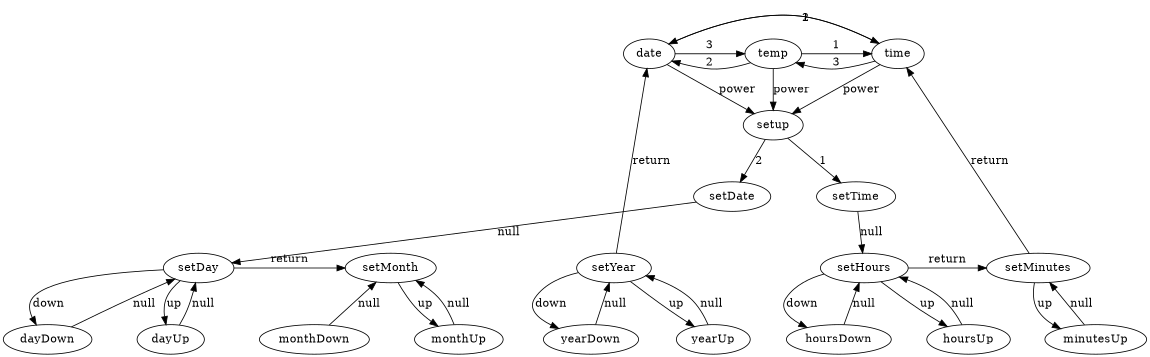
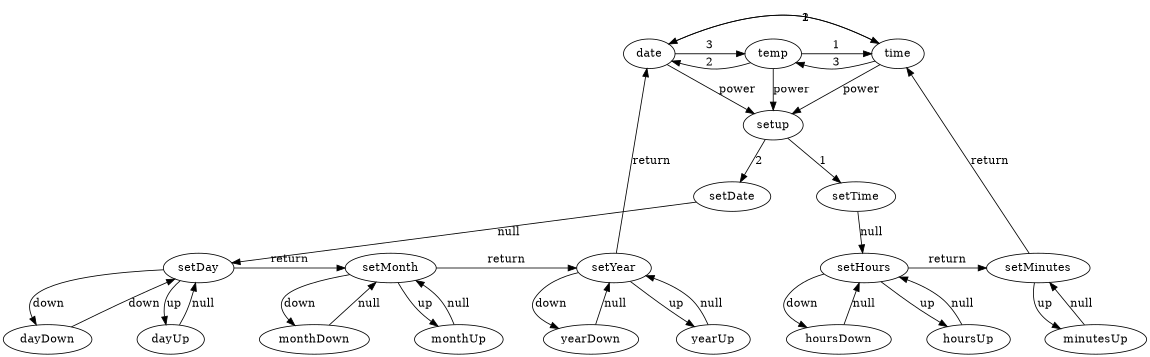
none -> (502, 268)
none -> (303, 286)
(144, 304) -> (144, 304)
